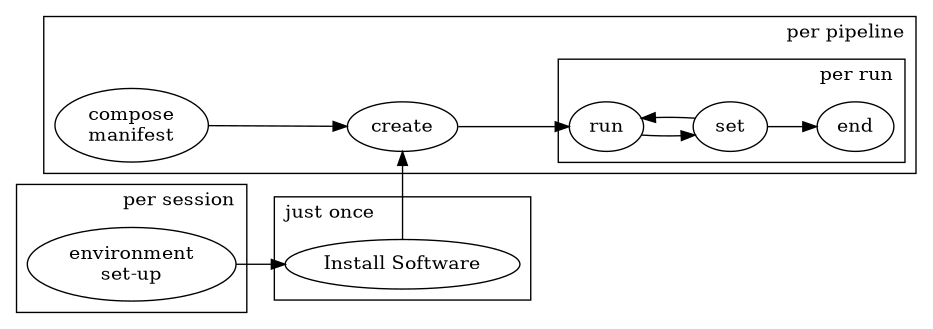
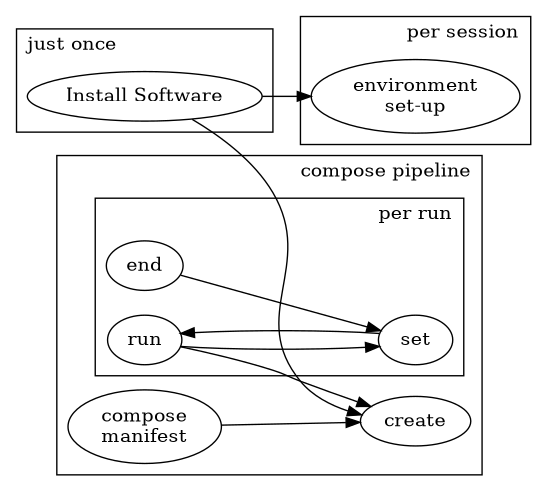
(846, 32) -> (386, 171)
(507, 127) -> (262, 367)
(785, 127) -> (269, 300)
(255, 264) -> (281, 96)
